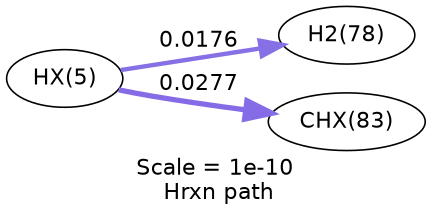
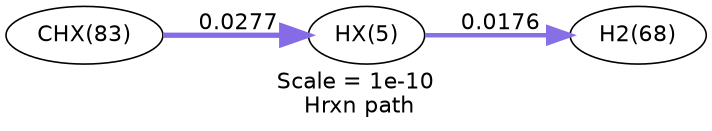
(347, 35) -> (638, 35)
(182, 101) -> (222, 35)
